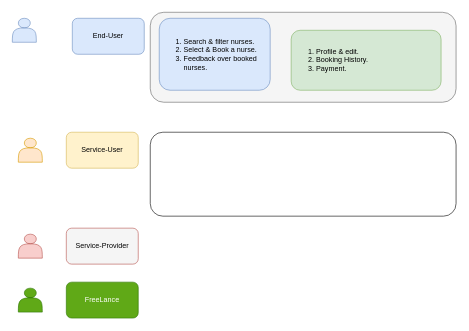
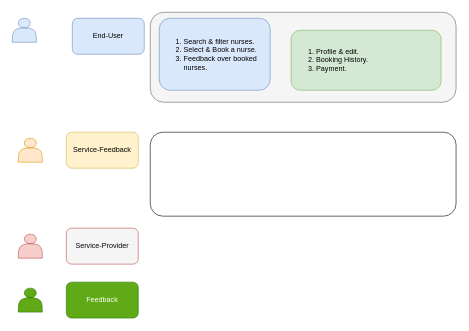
(102, 150) -> (102, 150)
(102, 300) -> (102, 300)
